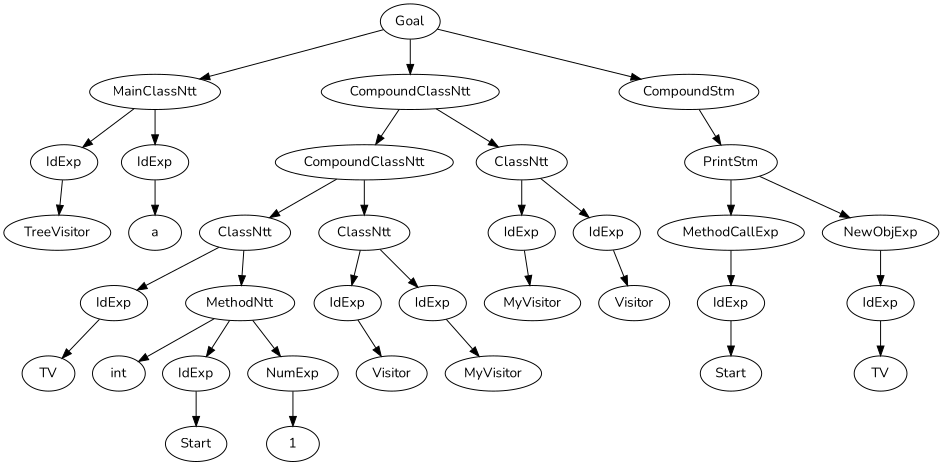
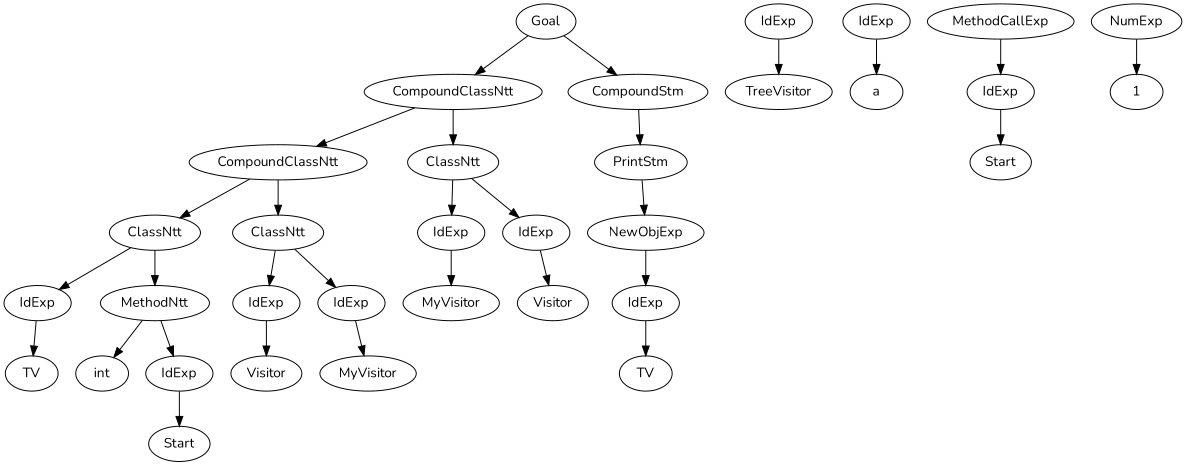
(155, 92) -> none
(731, 193) -> none
(264, 334) -> none
